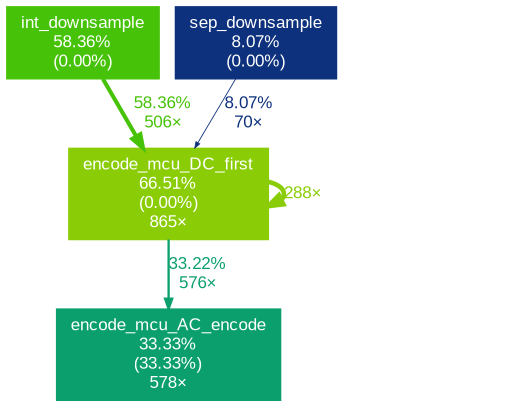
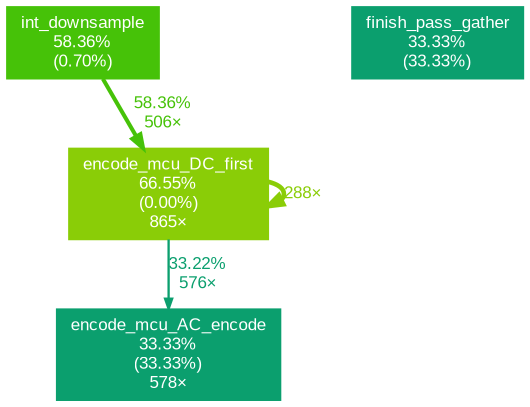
(83, 43) -> (83, 43)
(256, 43) -> none
none -> (438, 43)
(169, 194) -> (169, 194)
